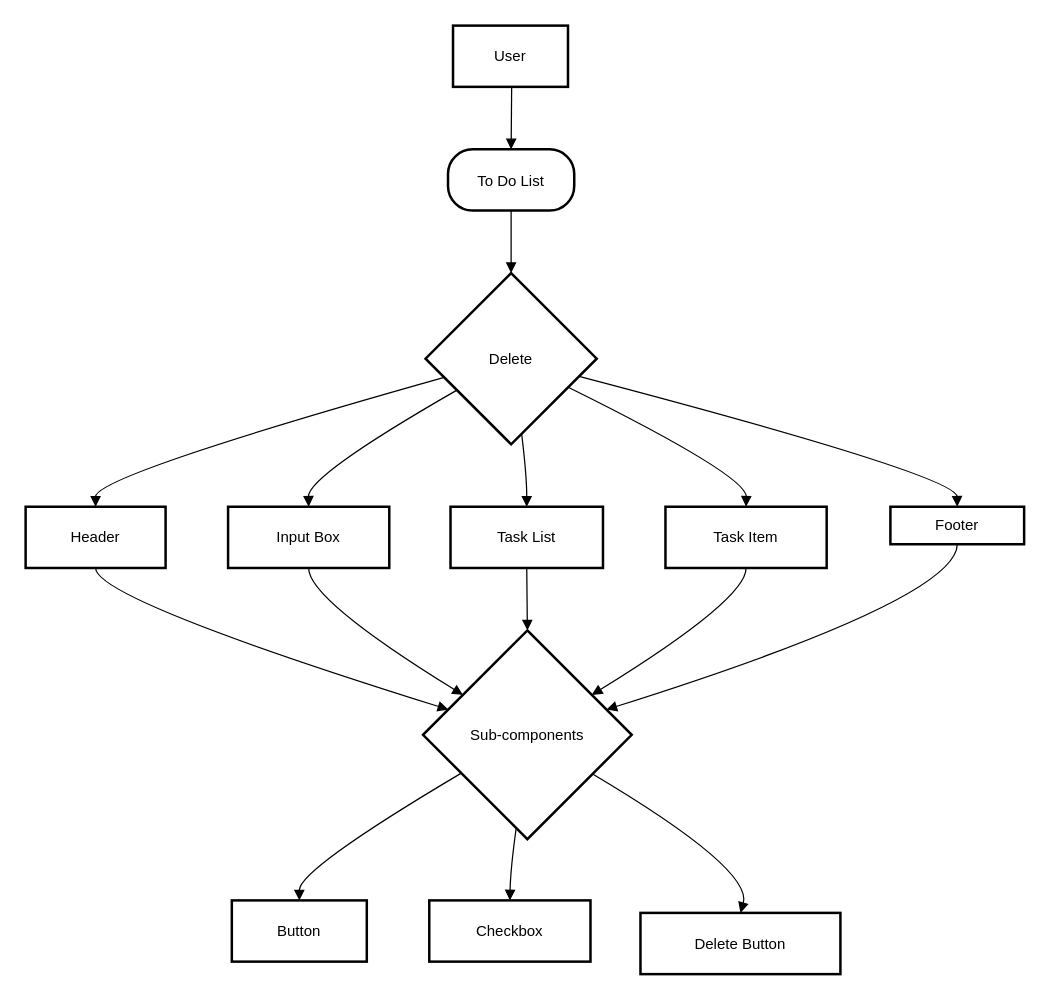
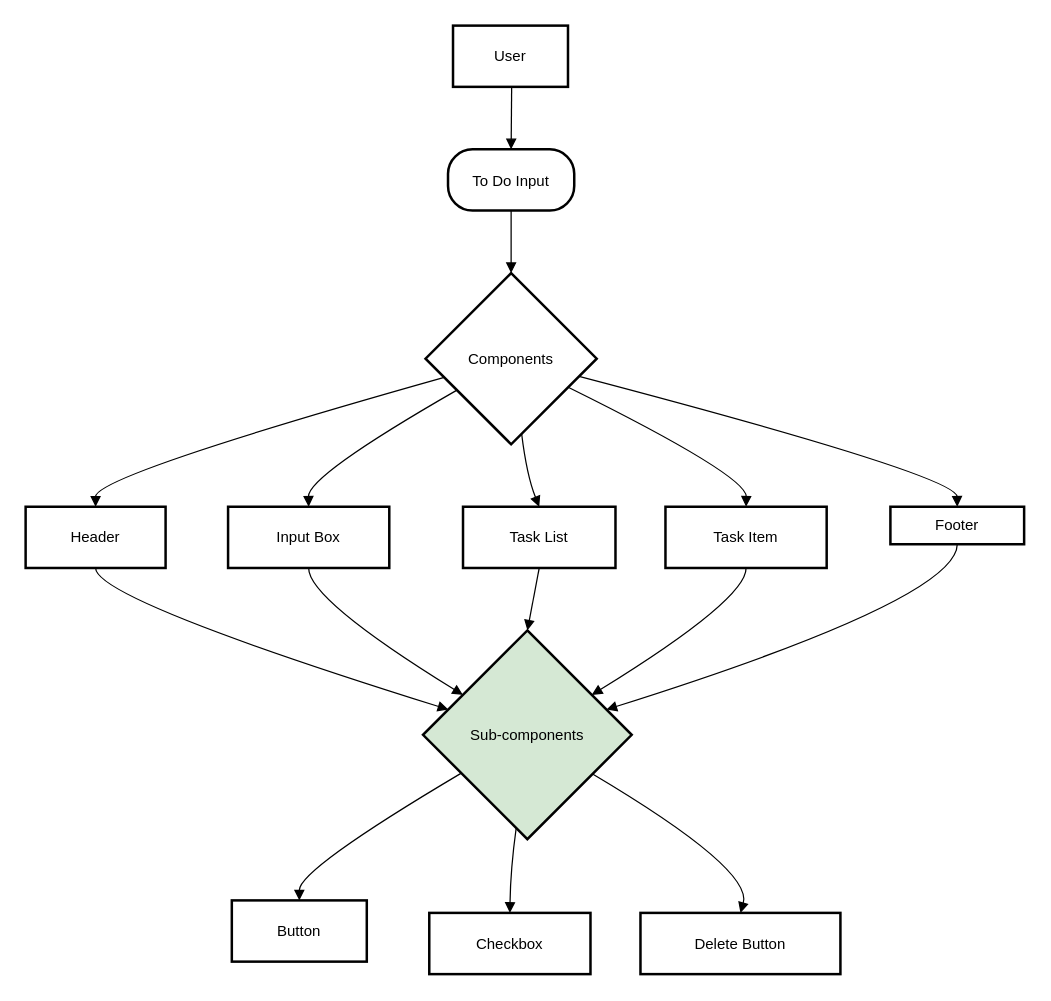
(511, 181) -> (511, 181)
(511, 359) -> (511, 359)
(527, 538) -> (539, 538)
(528, 735) -> (528, 735)
(510, 931) -> (510, 944)
